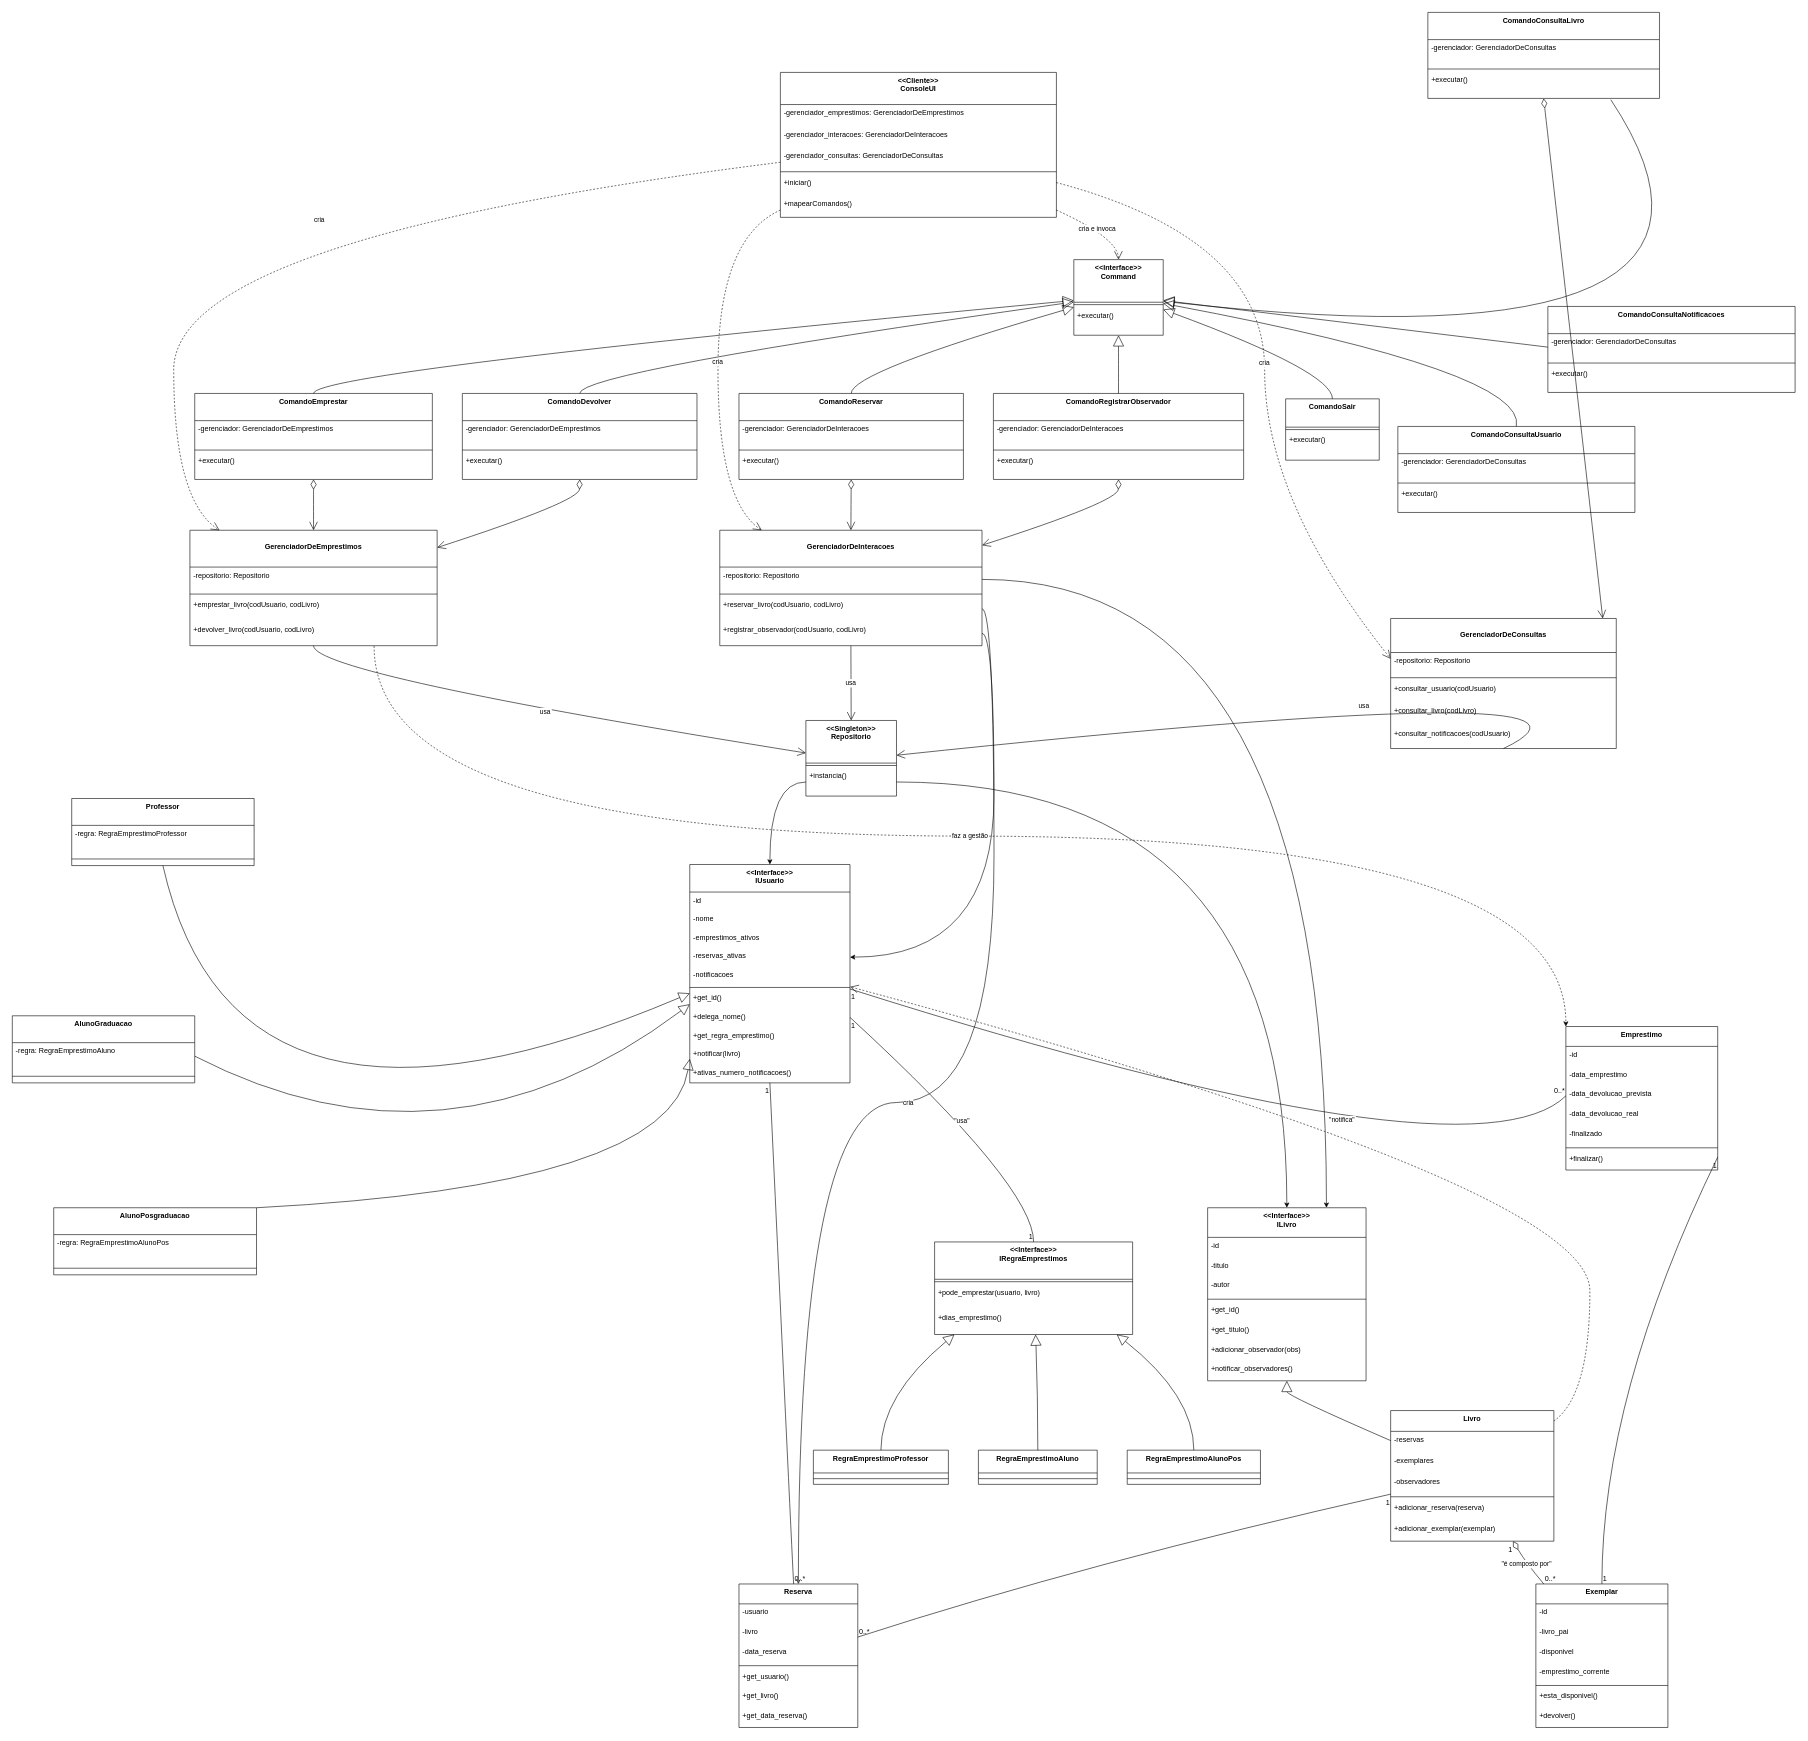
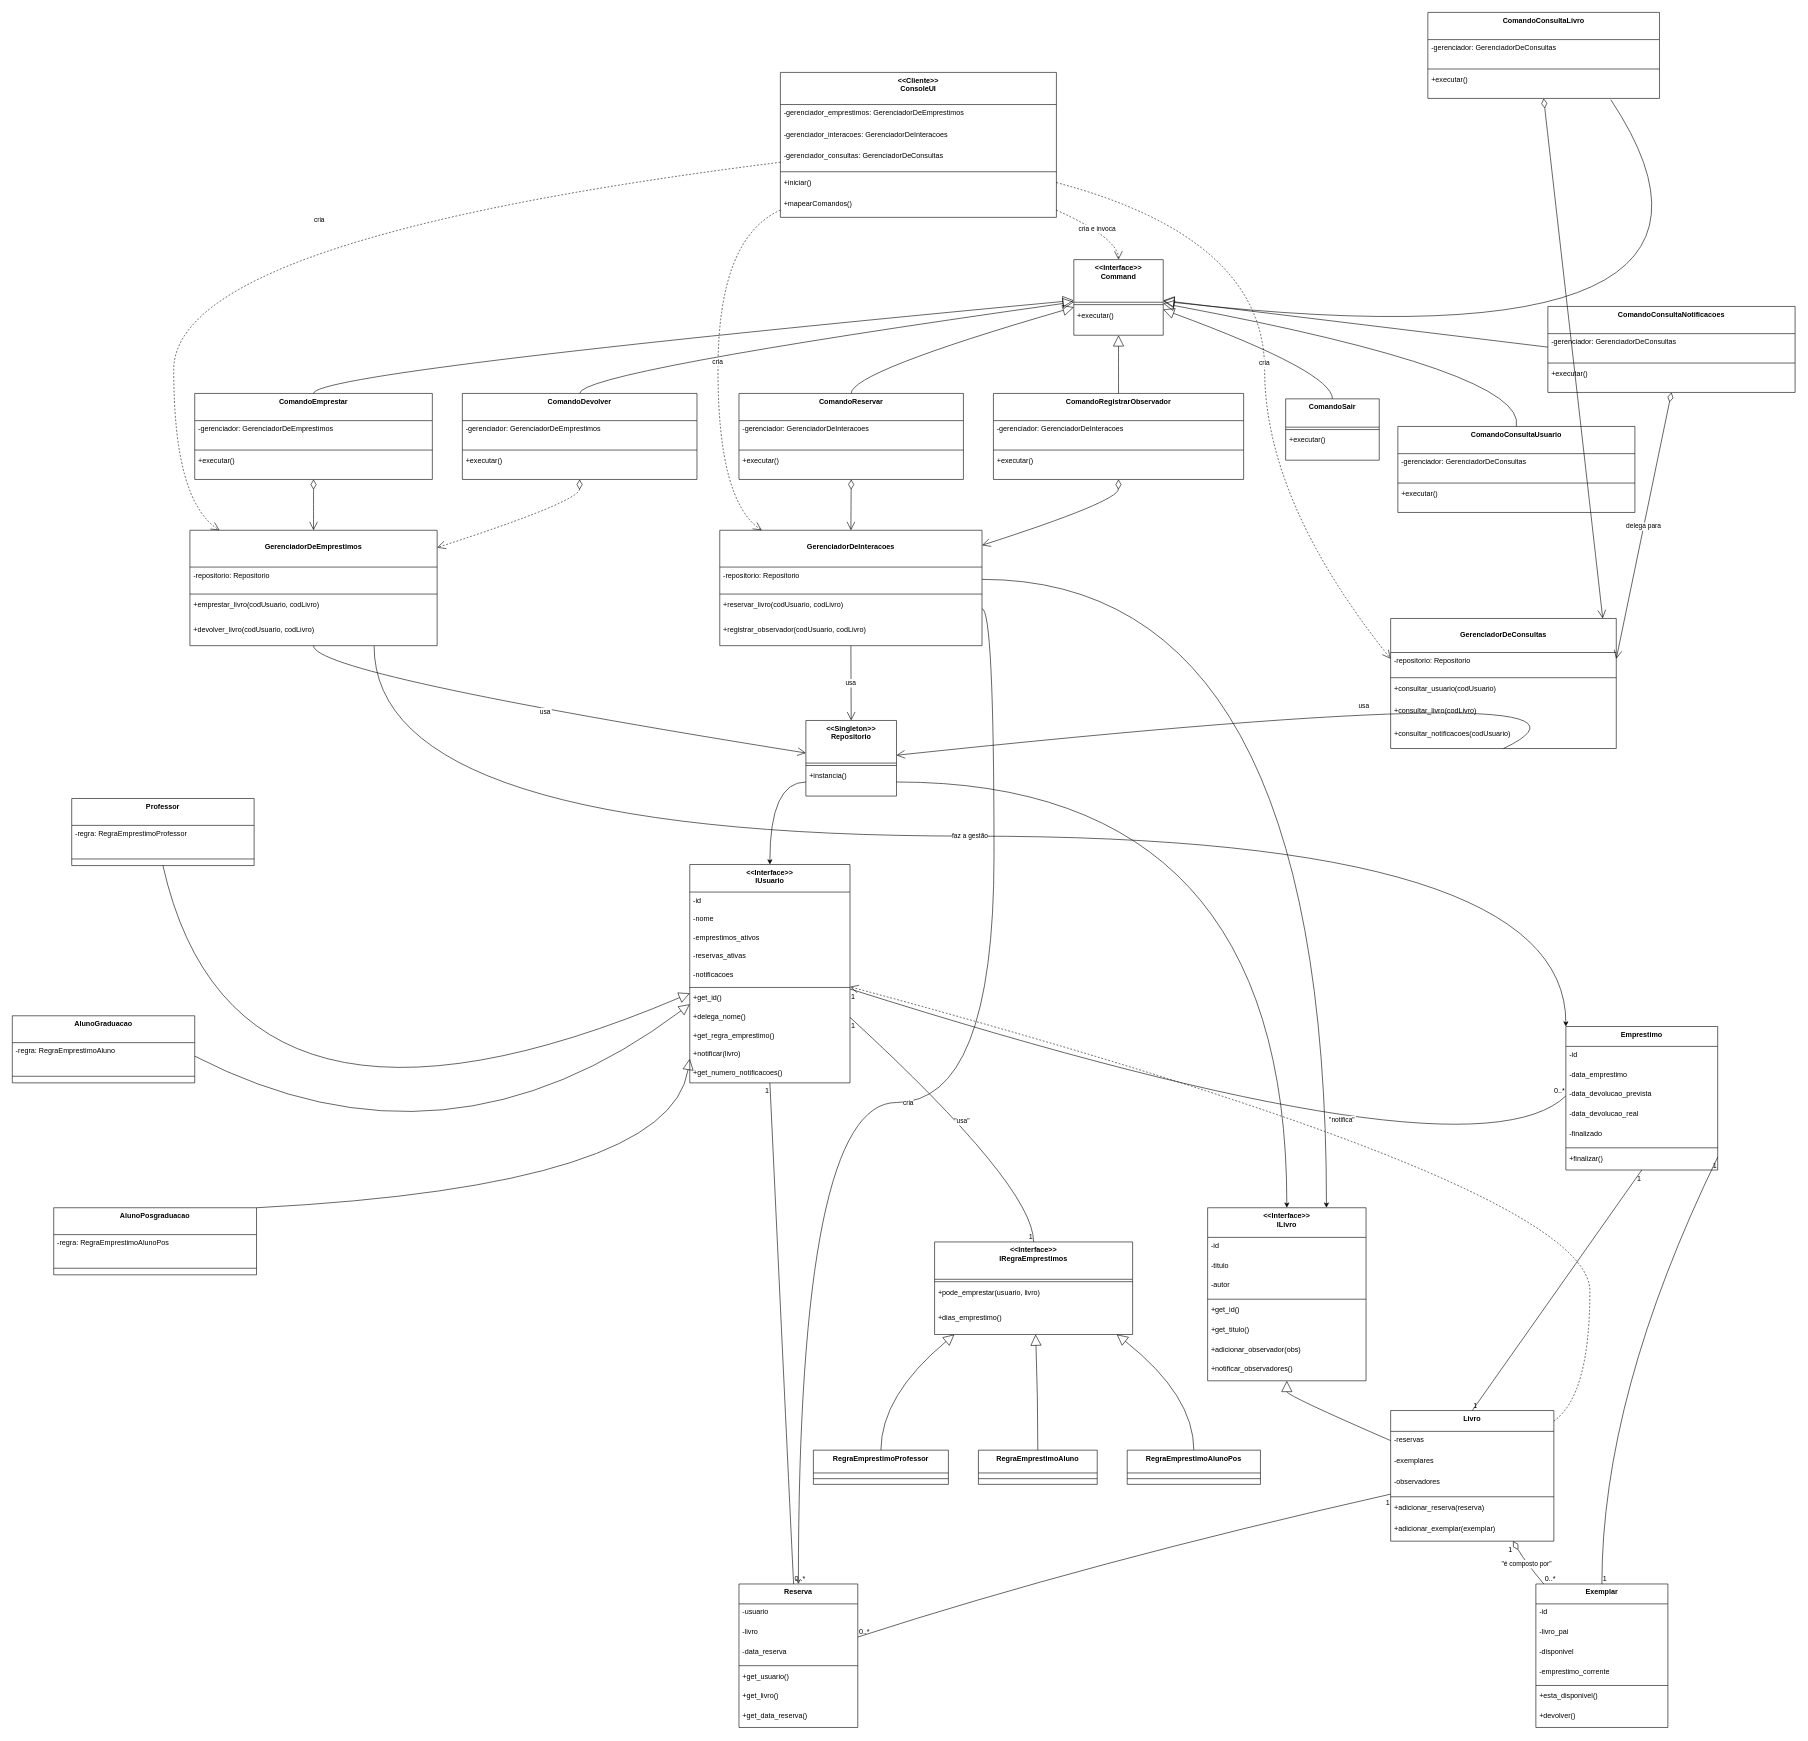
(510, 523) -> (510, 523)
none -> (1644, 526)
(628, 812) -> (628, 812)
(982, 877) -> none
(749, 1072) -> (744, 1072)
none -> (1556, 1292)
